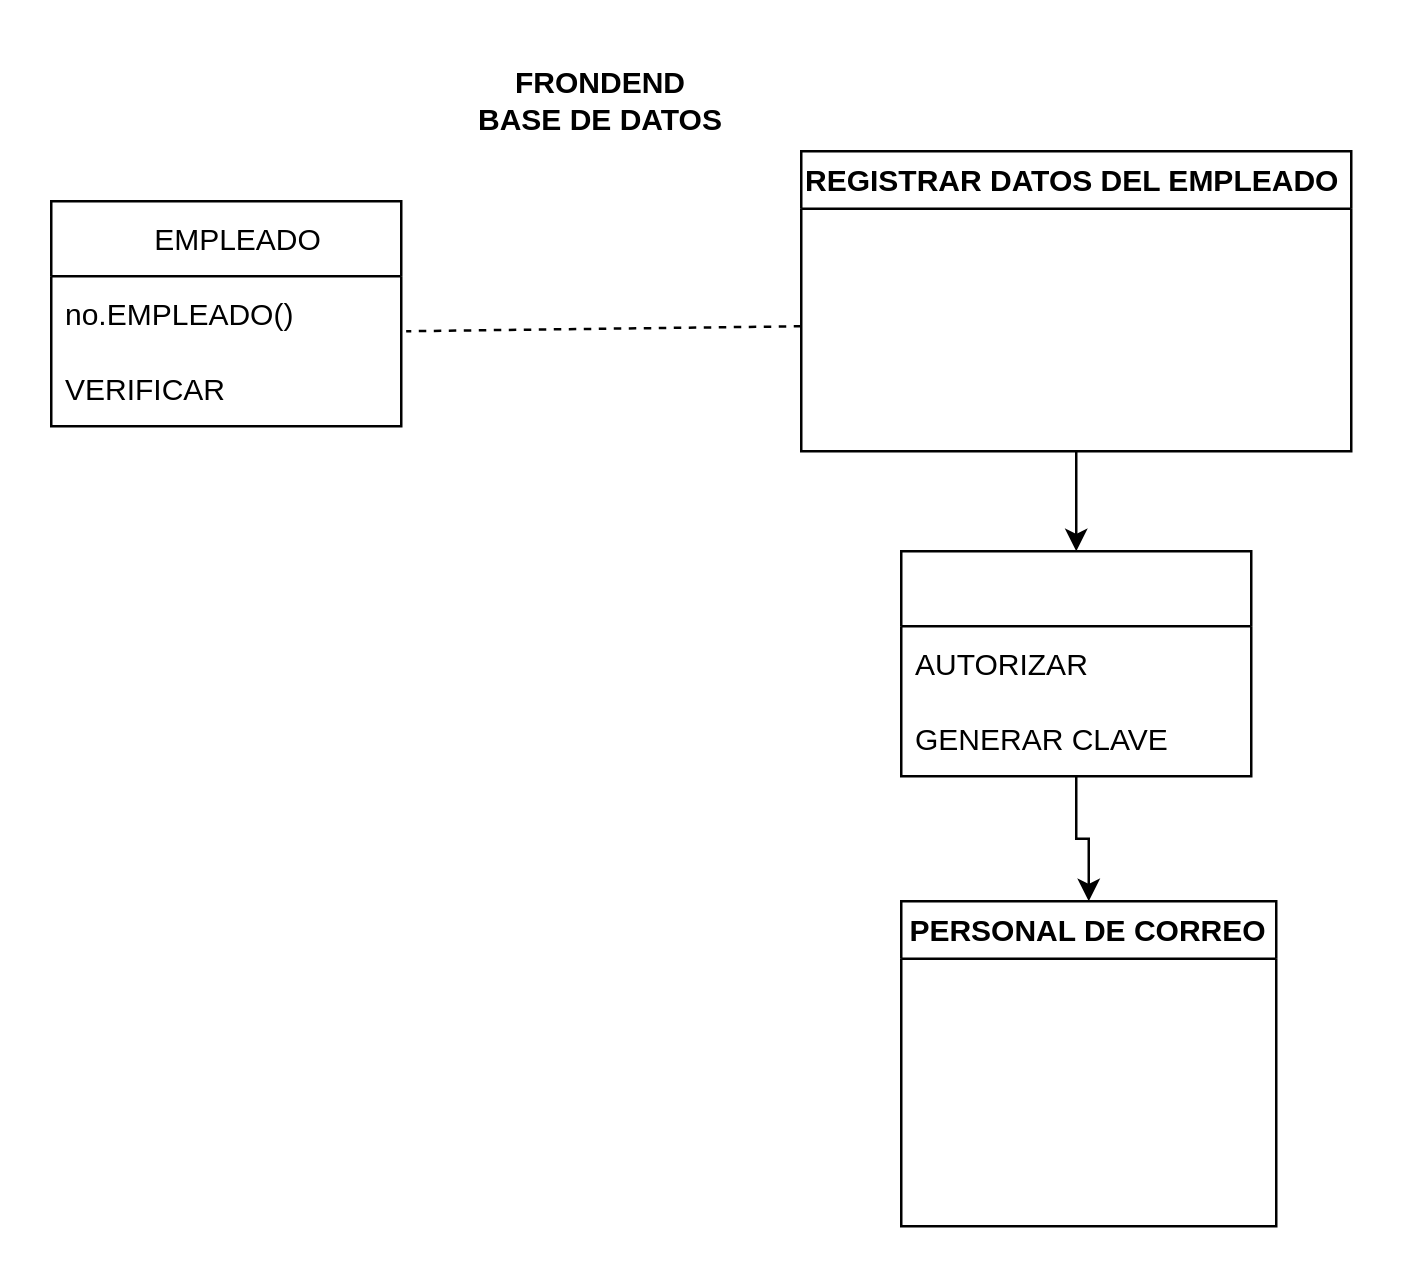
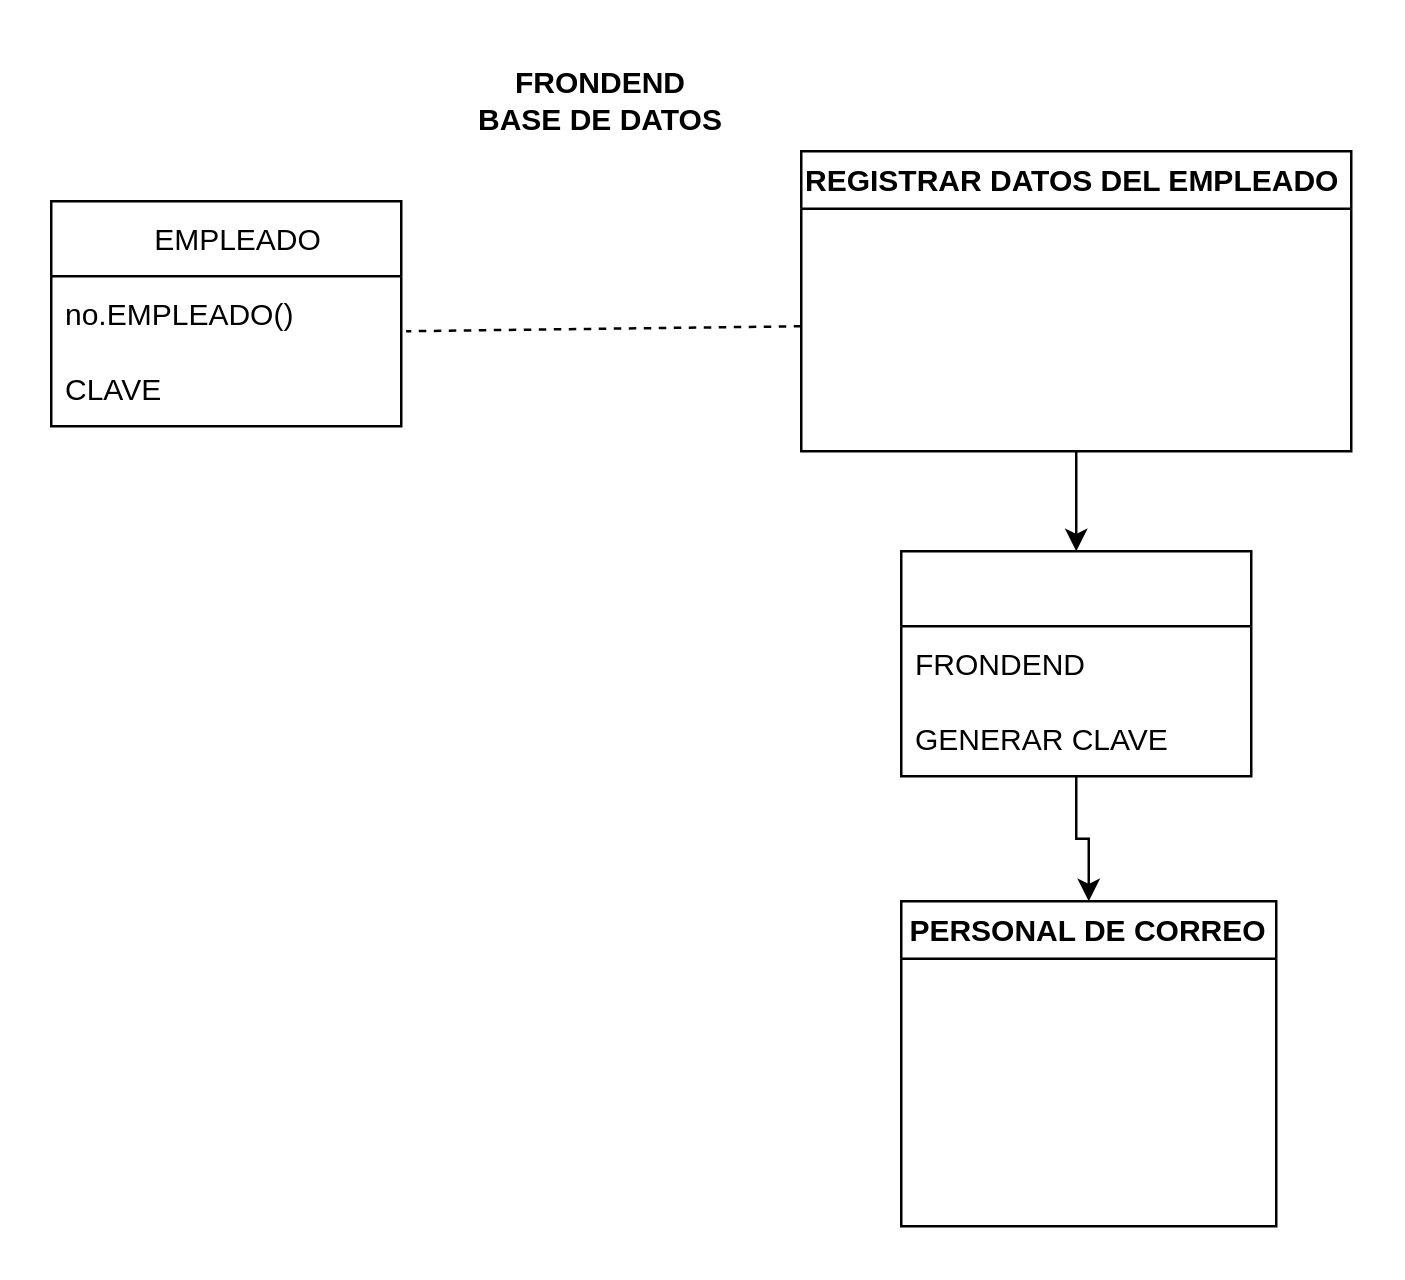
(141, 390) -> (107, 390)
(991, 665) -> (982, 665)
